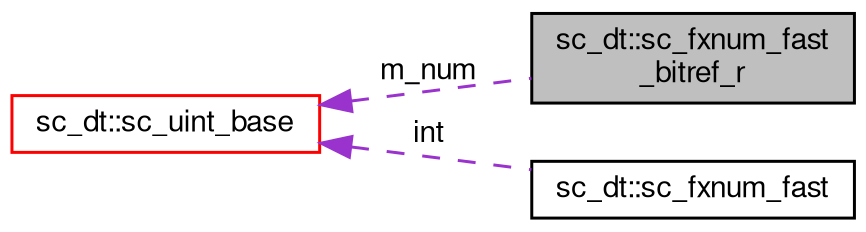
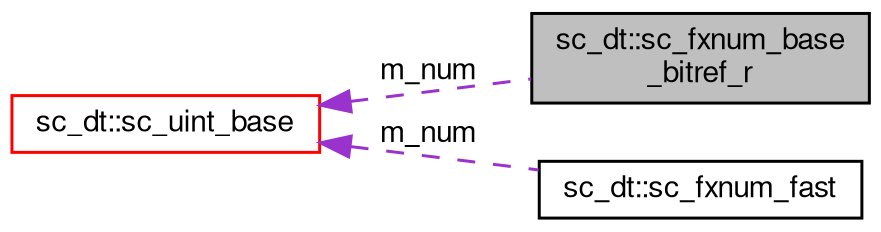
(693, 58) -> (701, 58)
(426, 134) -> (426, 134)
